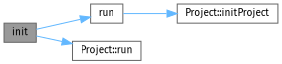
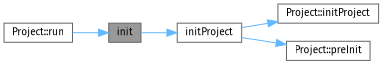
(107, 14) -> (209, 33)
(49, 39) -> (85, 33)
none -> (328, 51)
